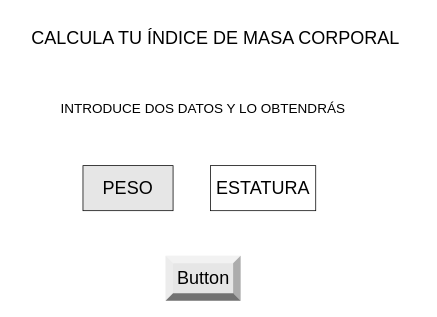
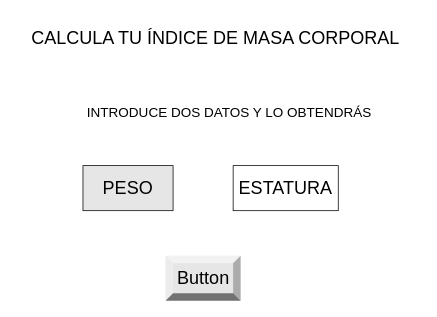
(203, 109) -> (229, 113)
(263, 188) -> (285, 188)
